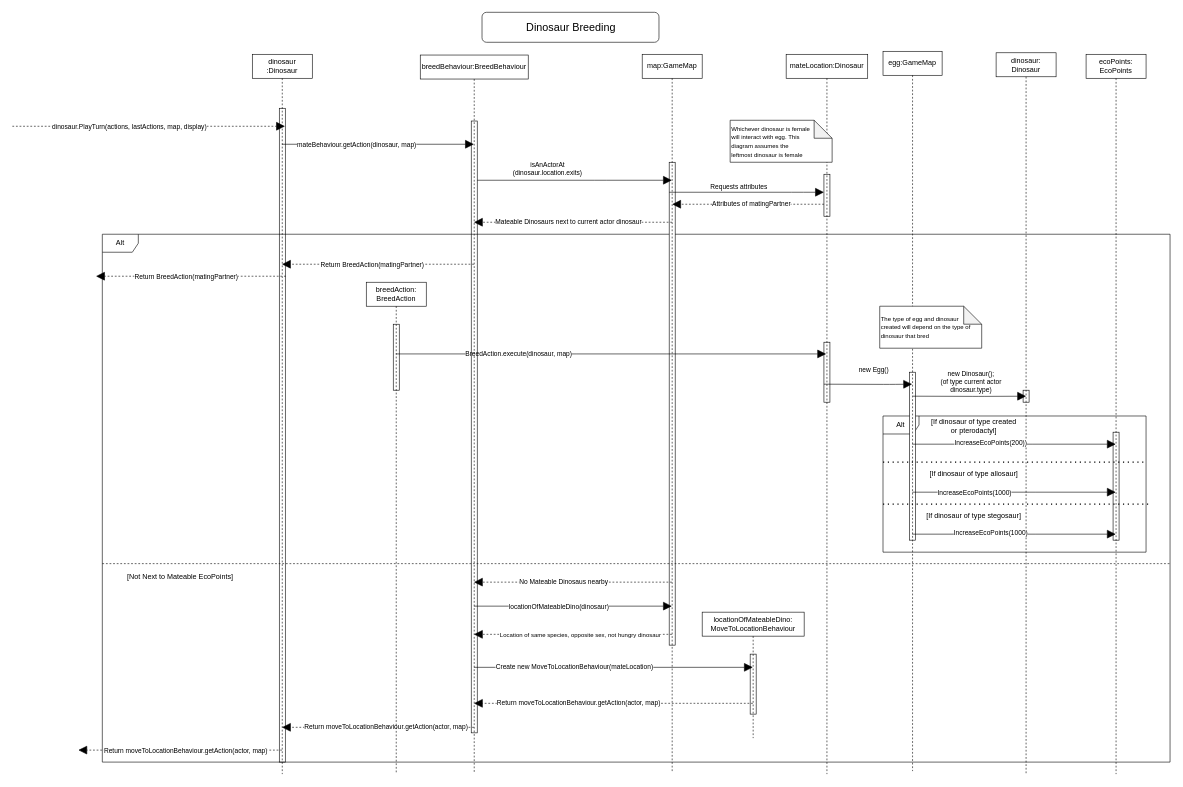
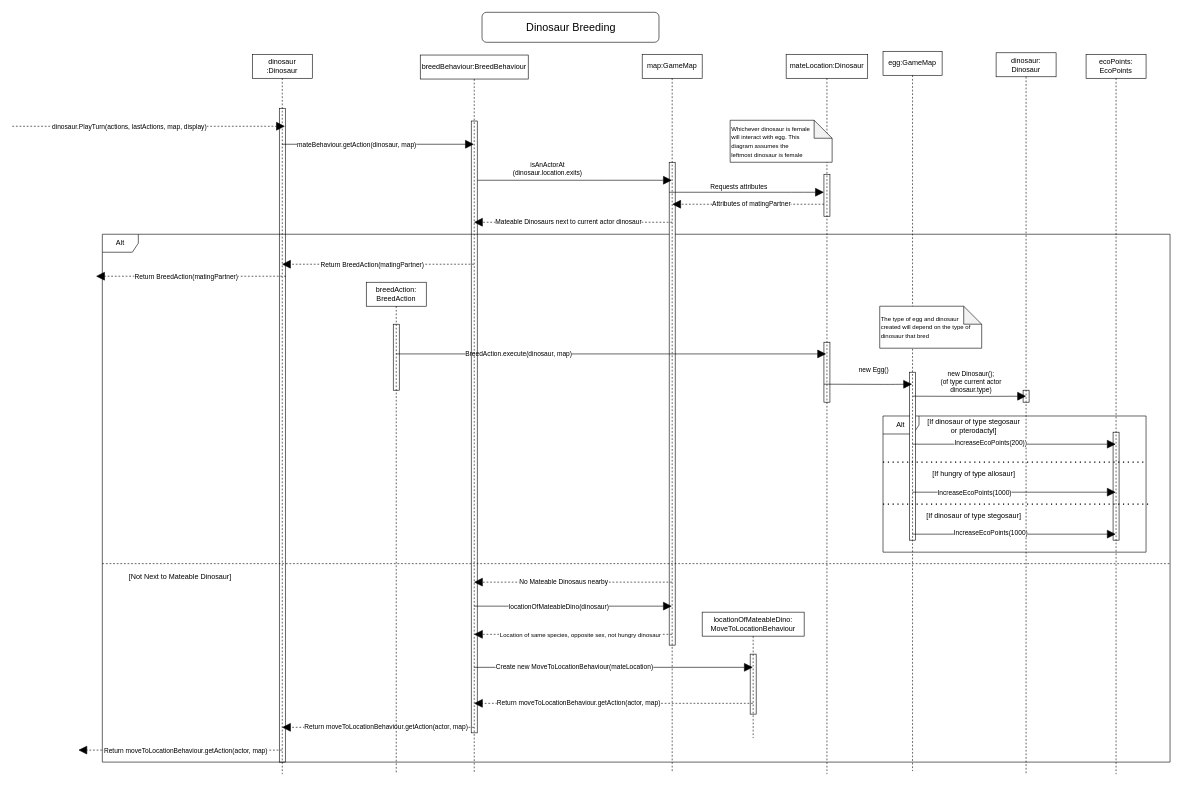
(974, 426) -> (974, 426)
(974, 474) -> (974, 474)
(180, 578) -> (180, 578)
